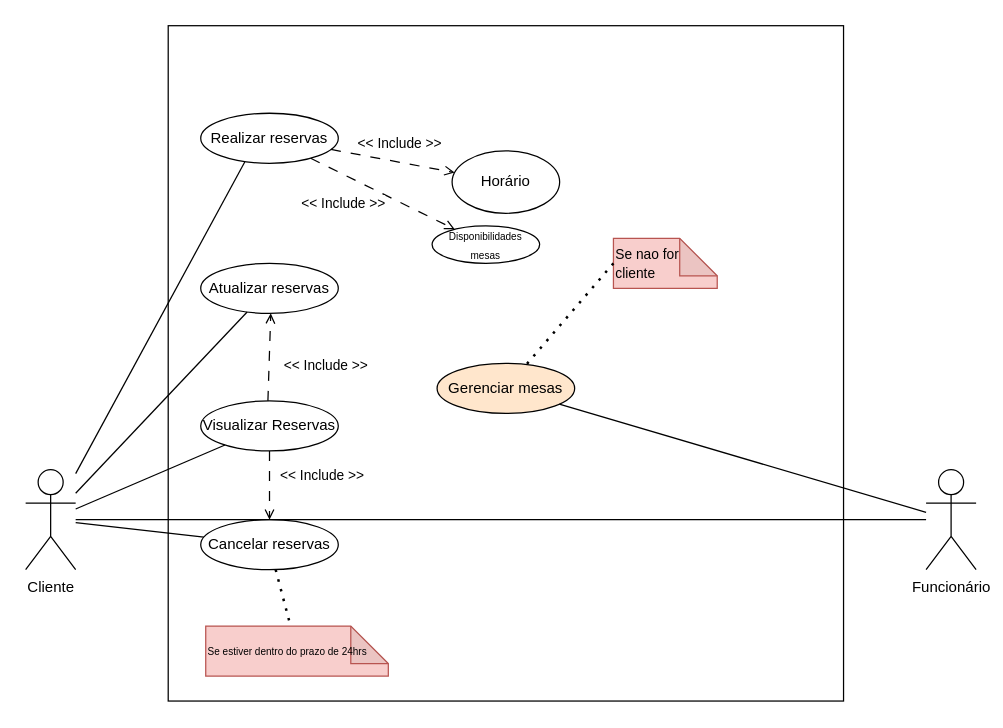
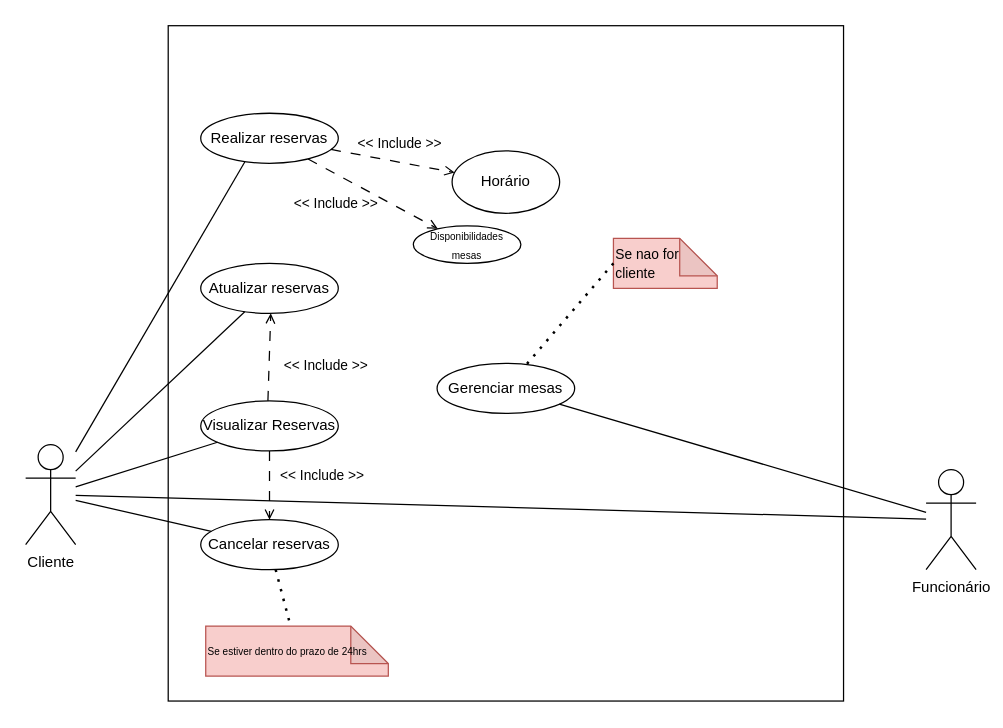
(486, 244) -> (467, 244)
(506, 388) -> (506, 388)
(51, 519) -> (51, 494)
